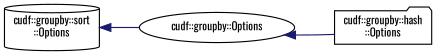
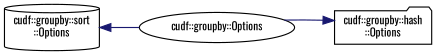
(315, 35) -> (304, 20)
